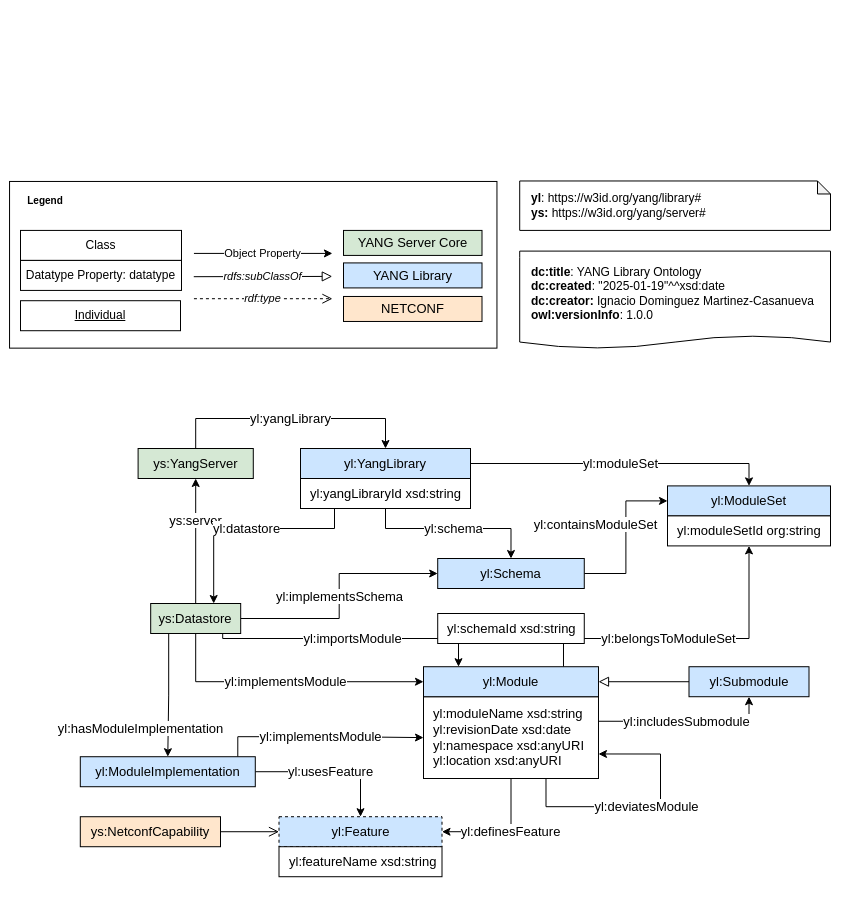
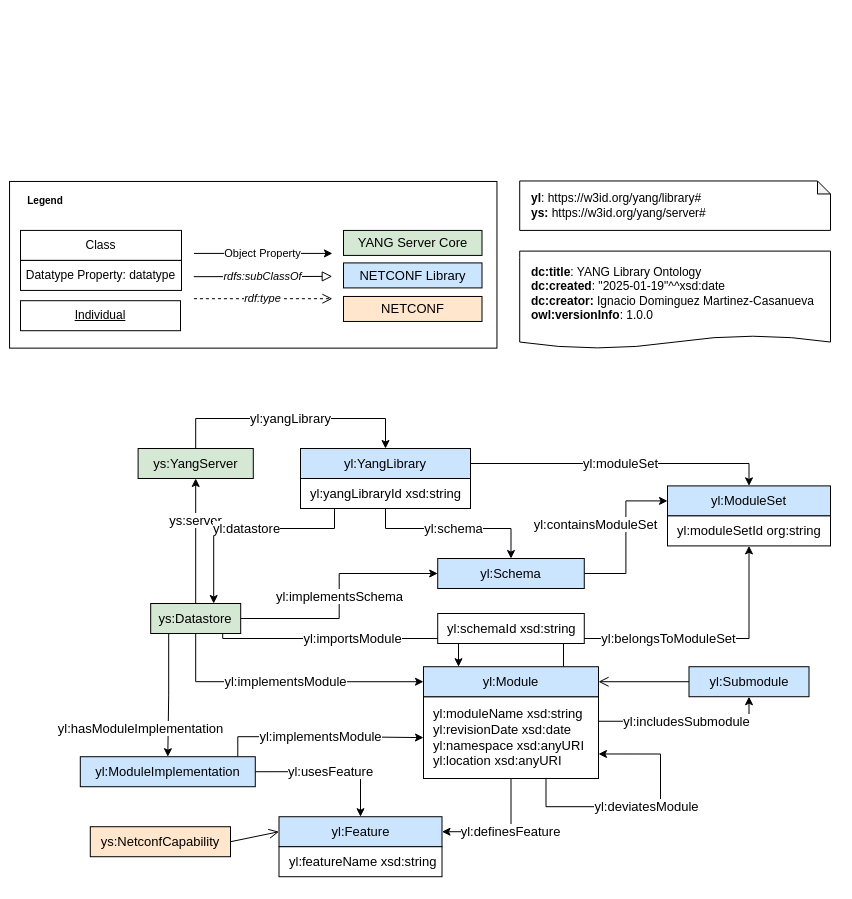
(413, 276) -> (413, 276)
(610, 682) -> (606, 682)
(150, 832) -> (160, 842)
(361, 832) -> (361, 832)
